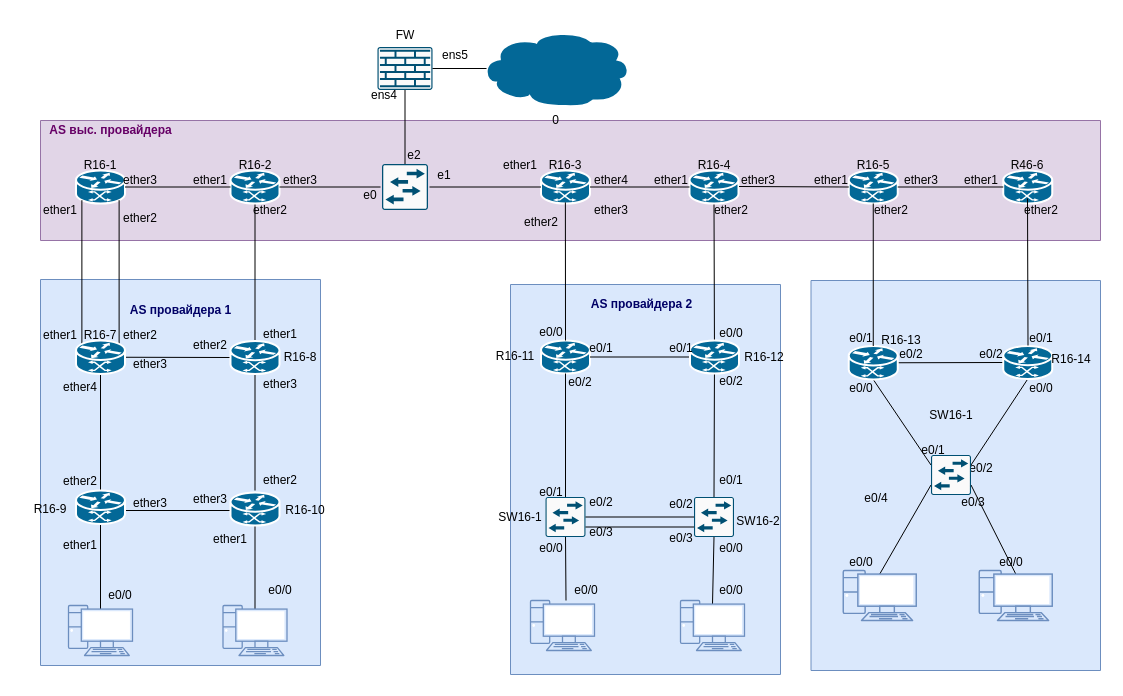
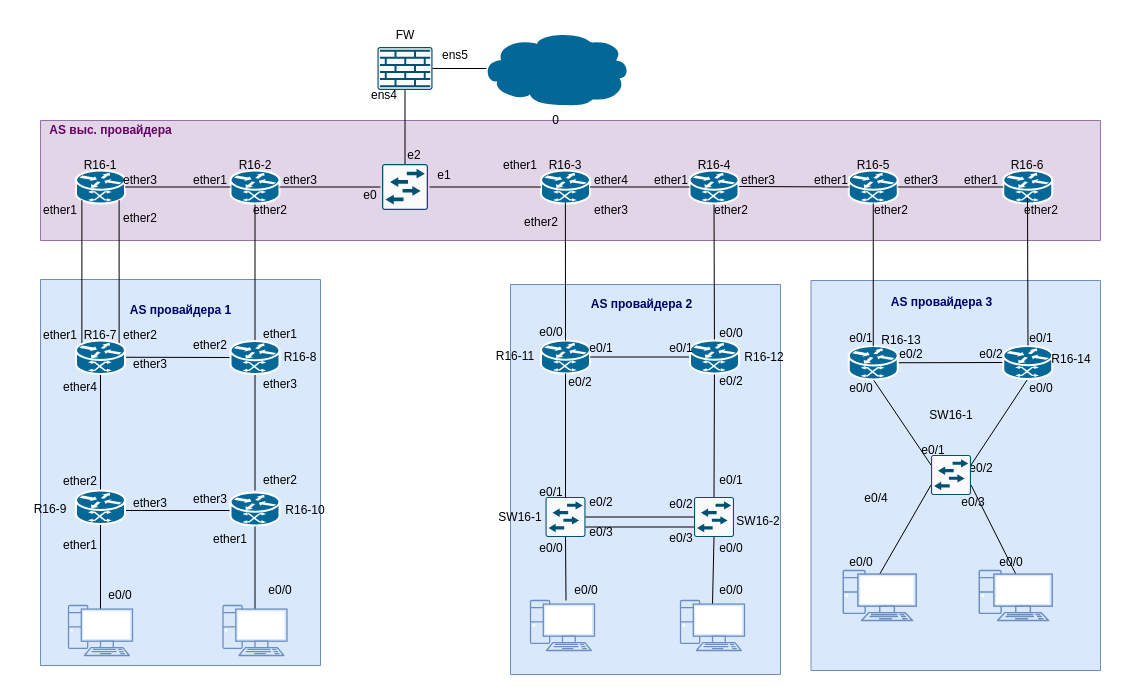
(1028, 166) -> (1028, 166)
none -> (941, 303)
